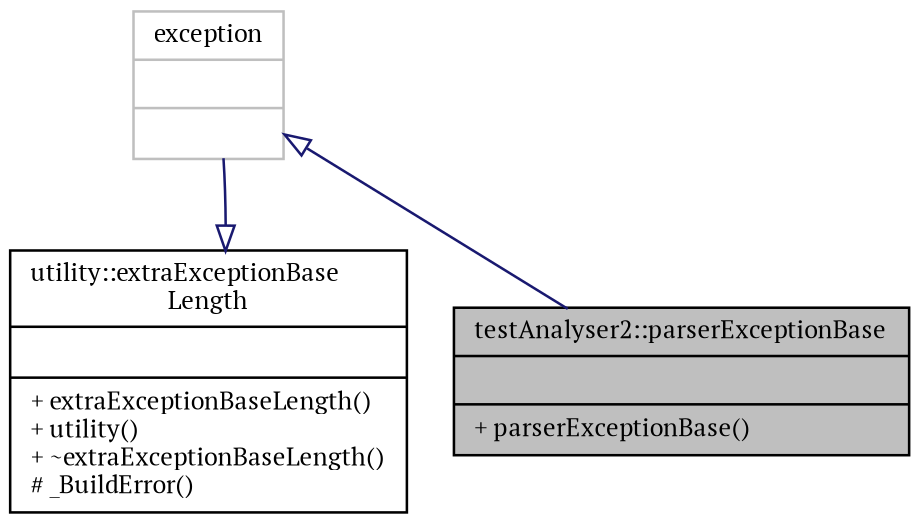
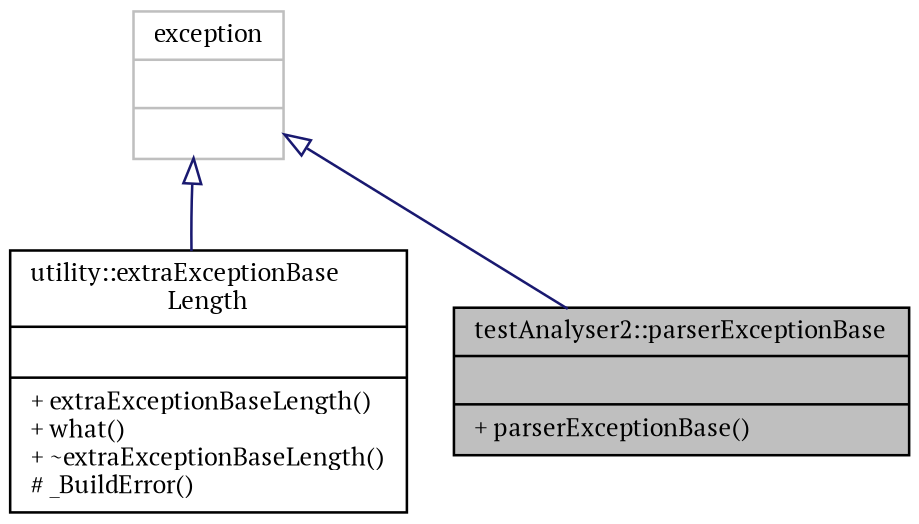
(225, 192) -> (191, 218)
(85, 430) -> (79, 430)
